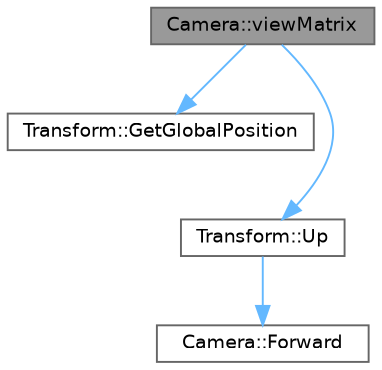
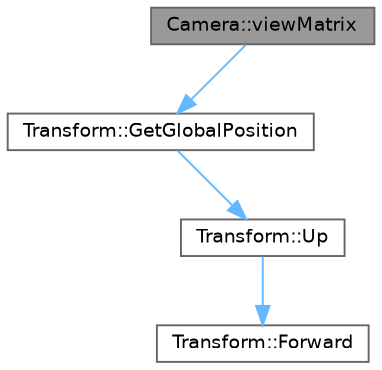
(332, 122) -> (205, 178)
(263, 344) -> (263, 344)
